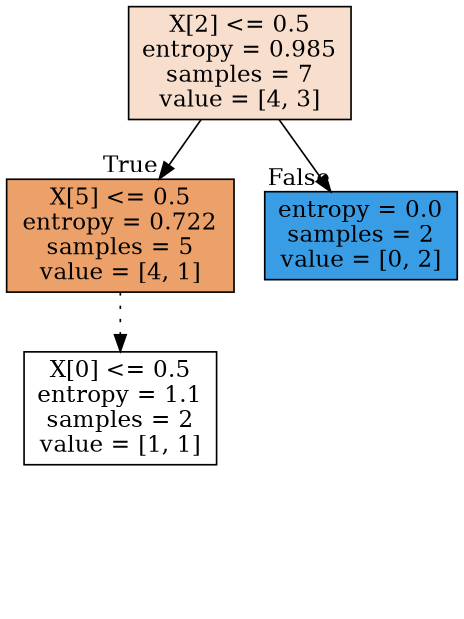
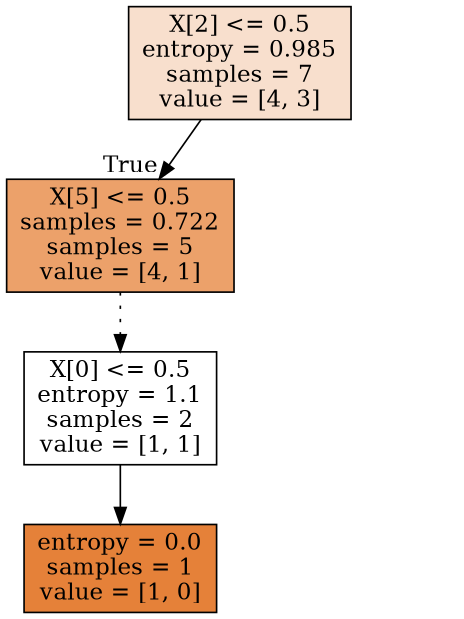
(120, 236) -> (120, 236)
(361, 236) -> none
none -> (120, 568)
